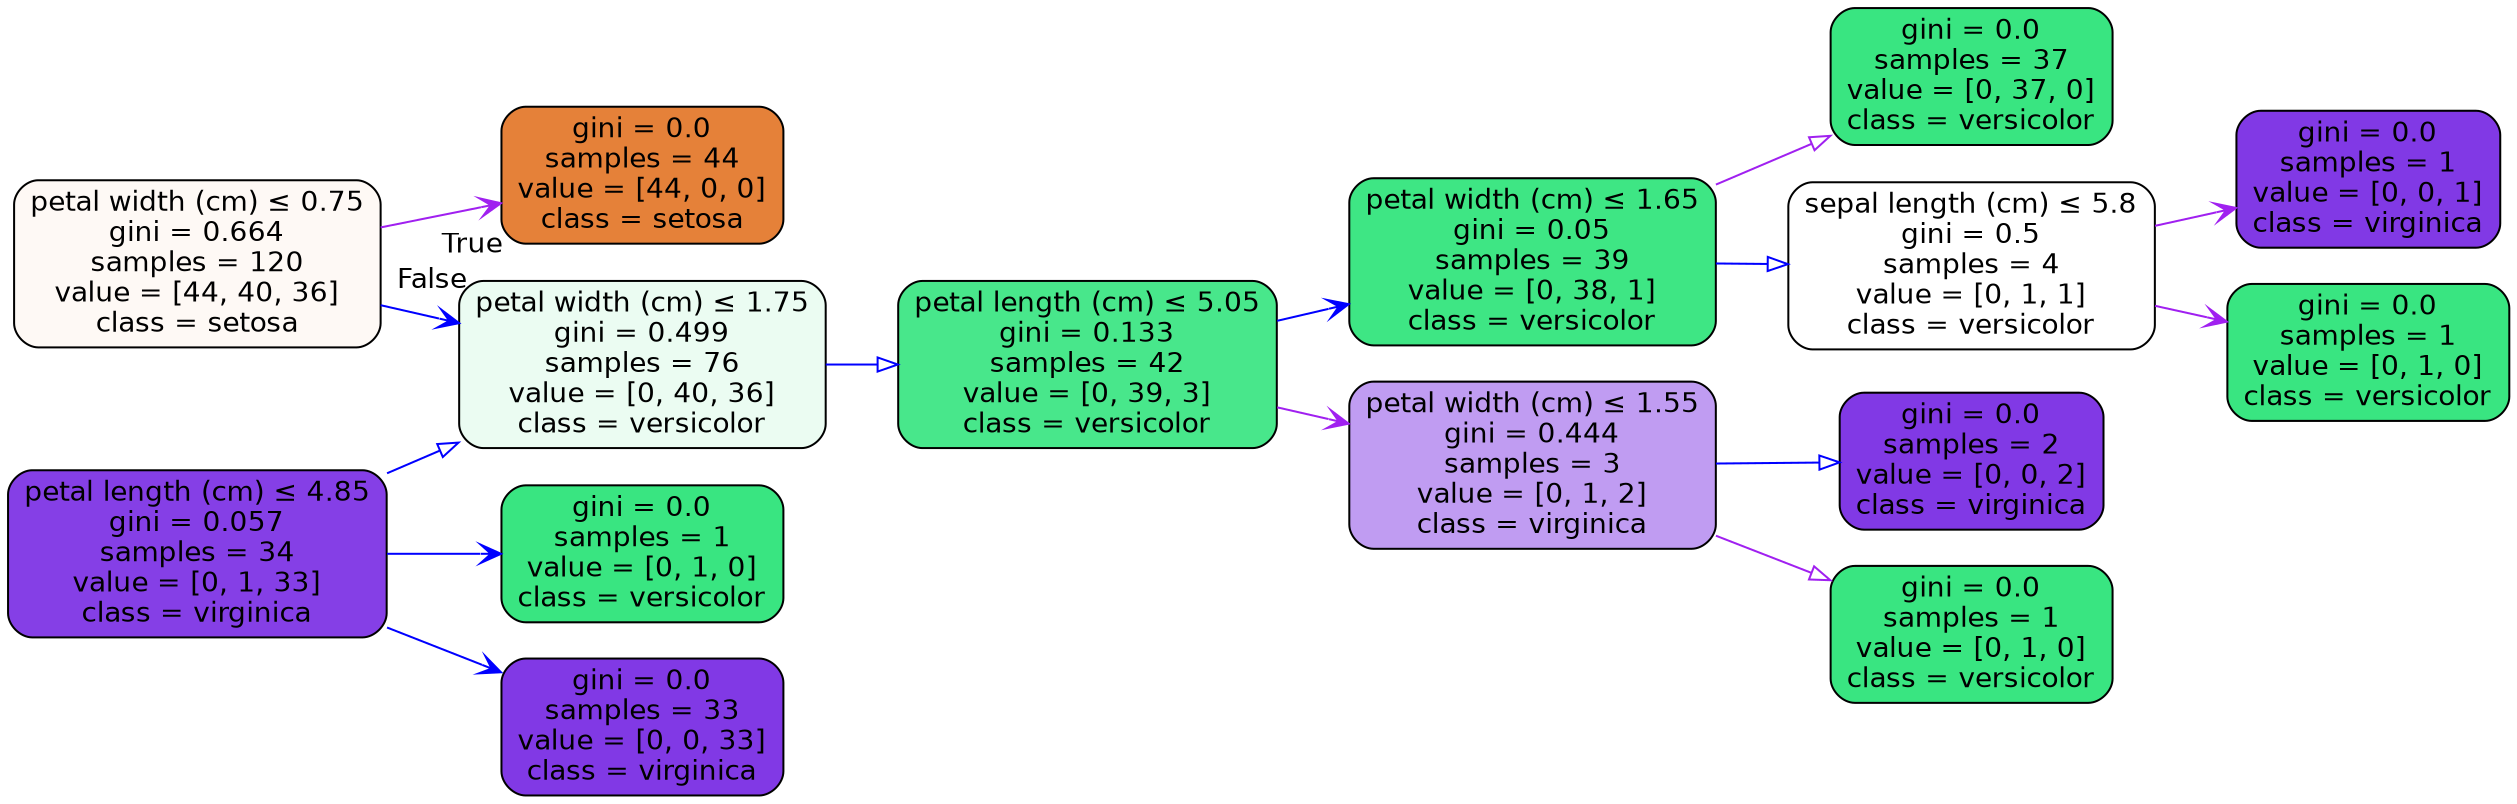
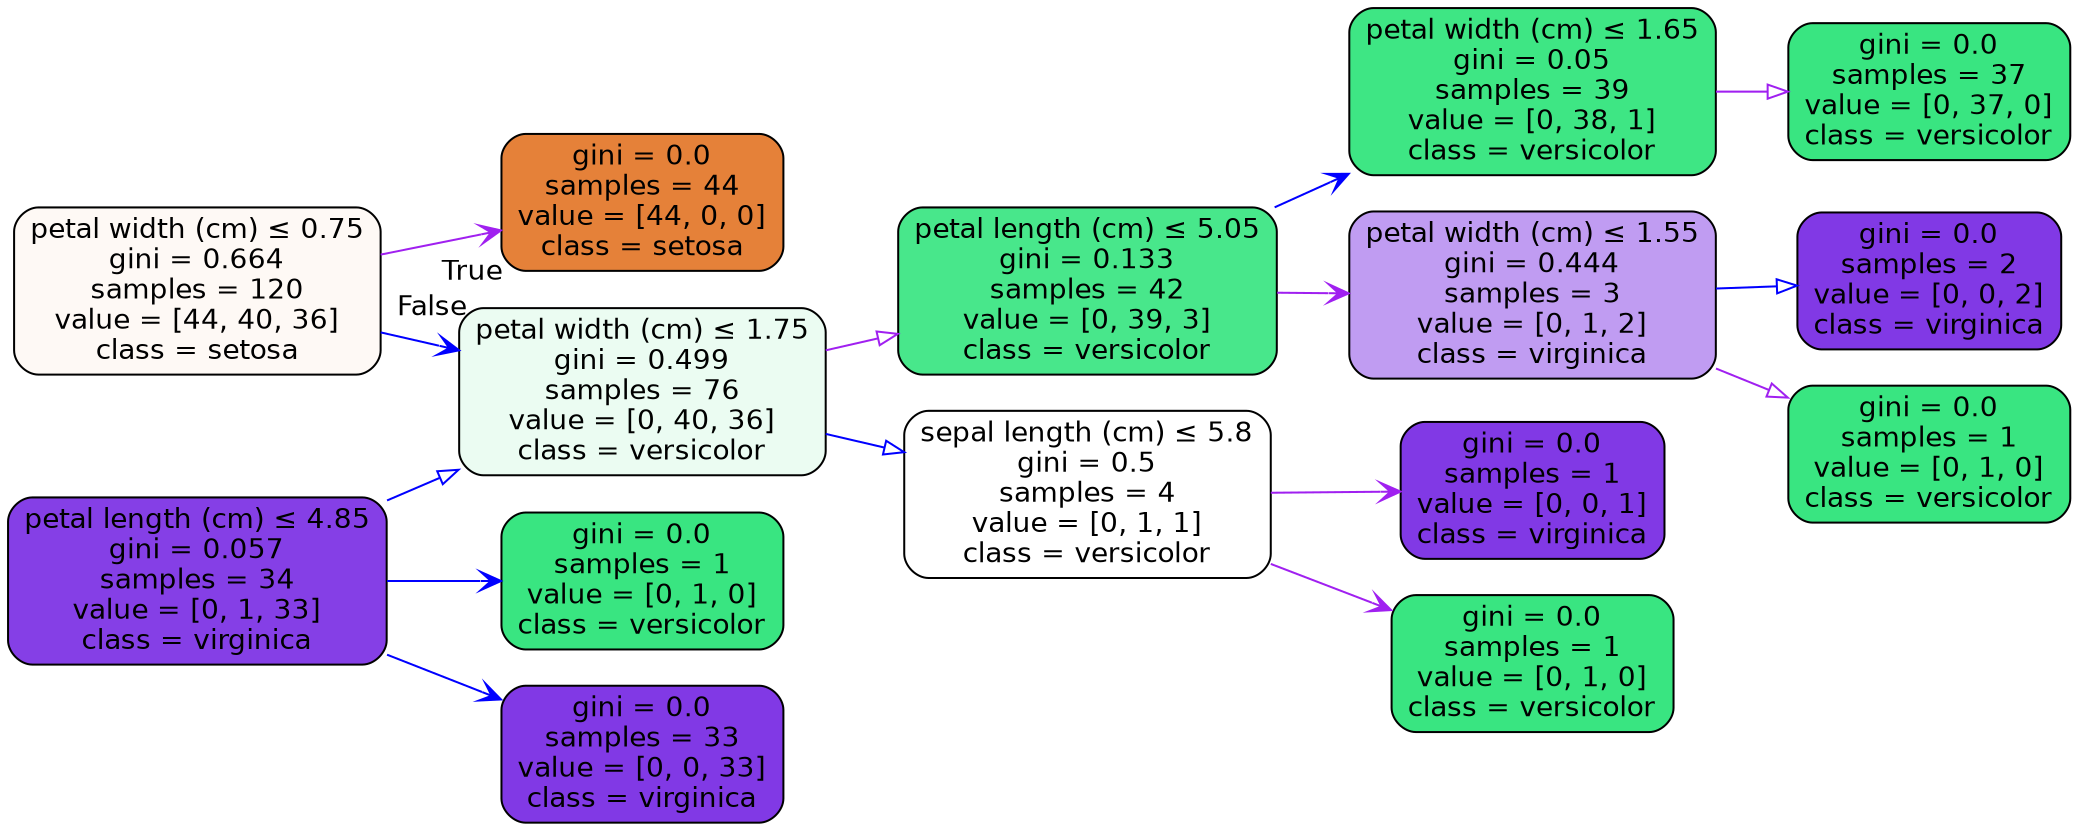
(1742, 264) -> (855, 441)
(852, 365) -> (852, 344)
